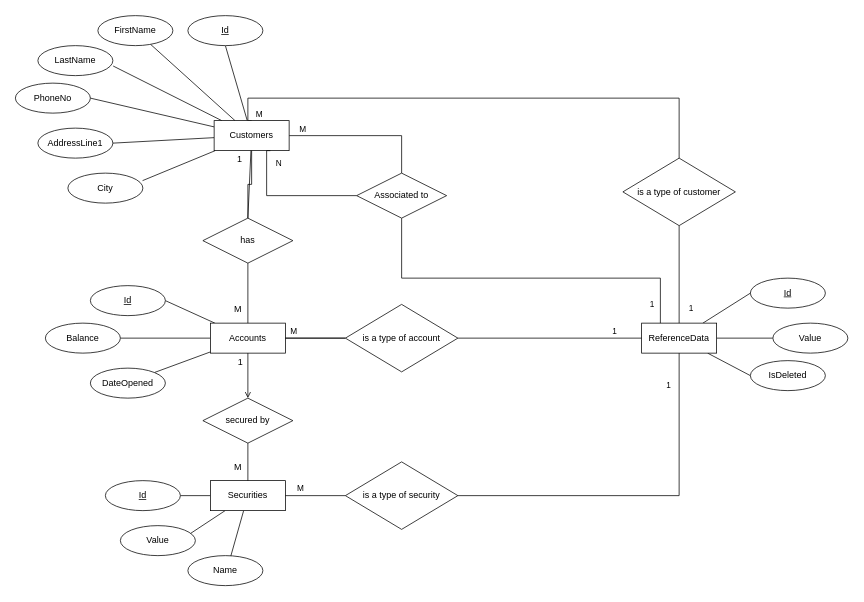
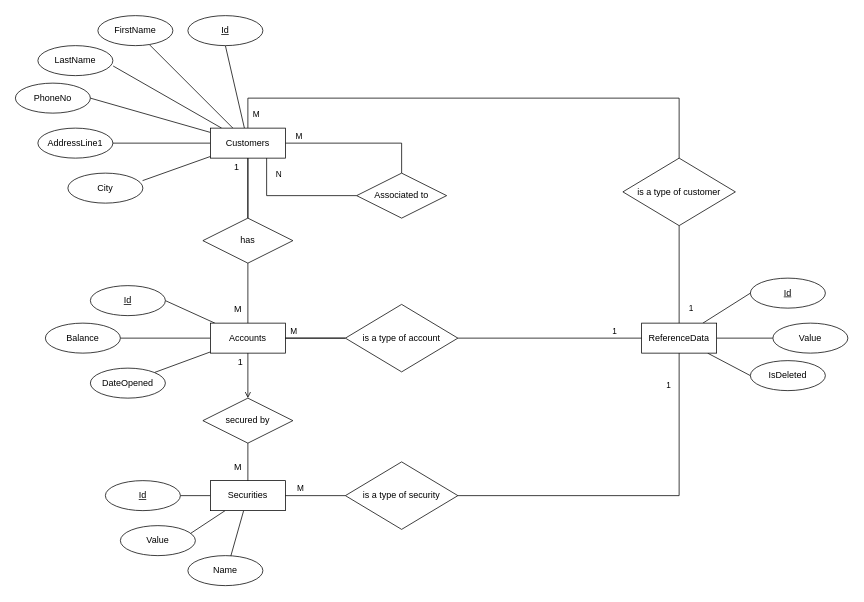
(252, 135) -> (248, 143)
(523, 278) -> none
